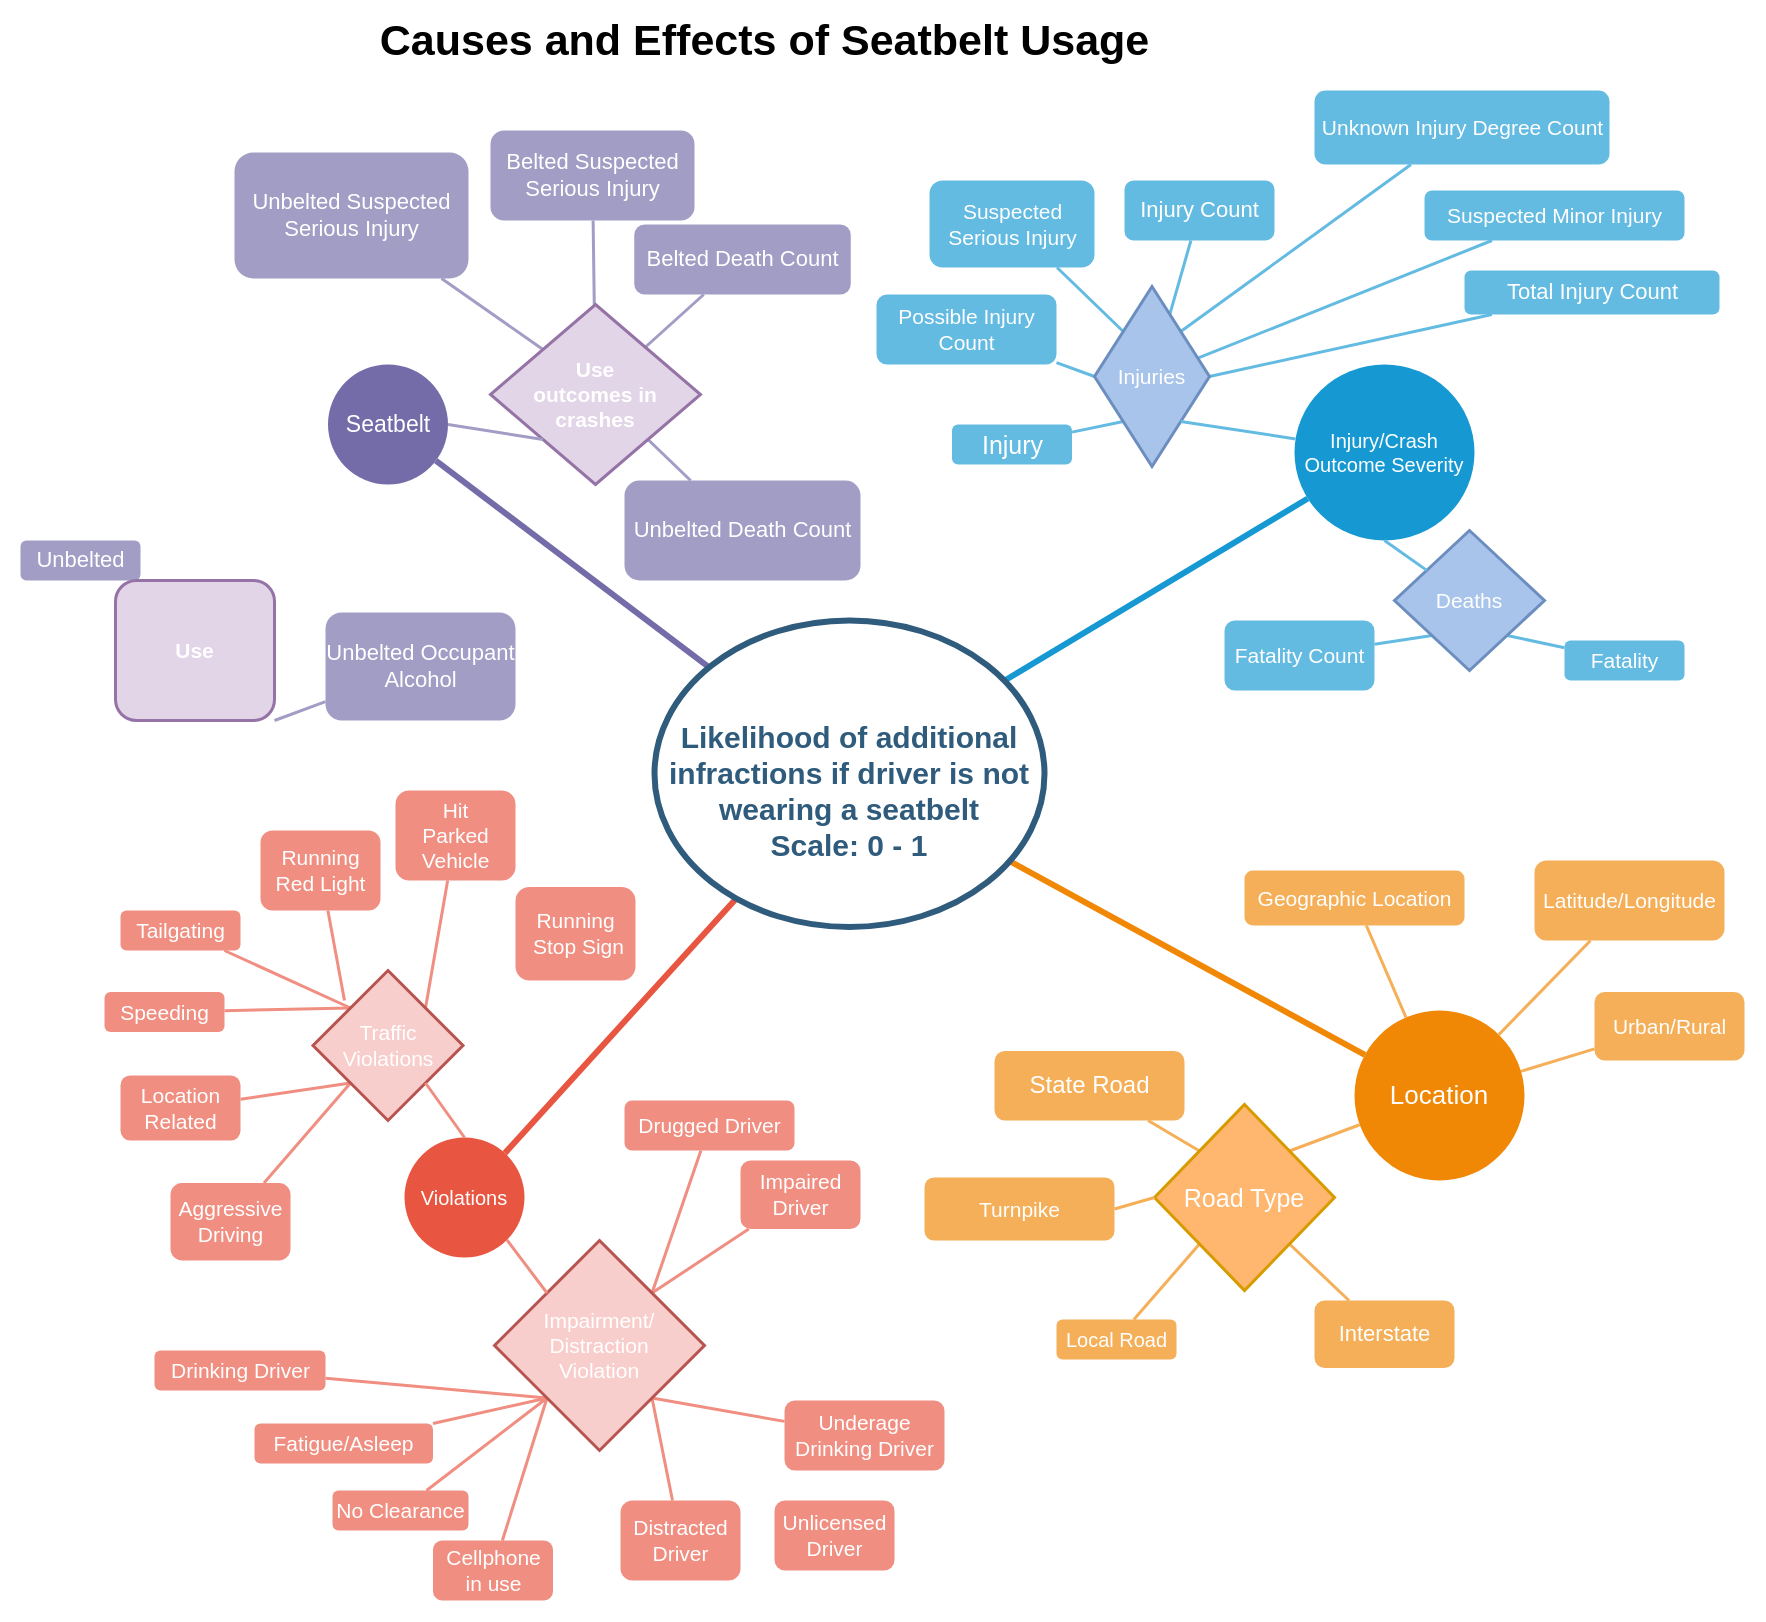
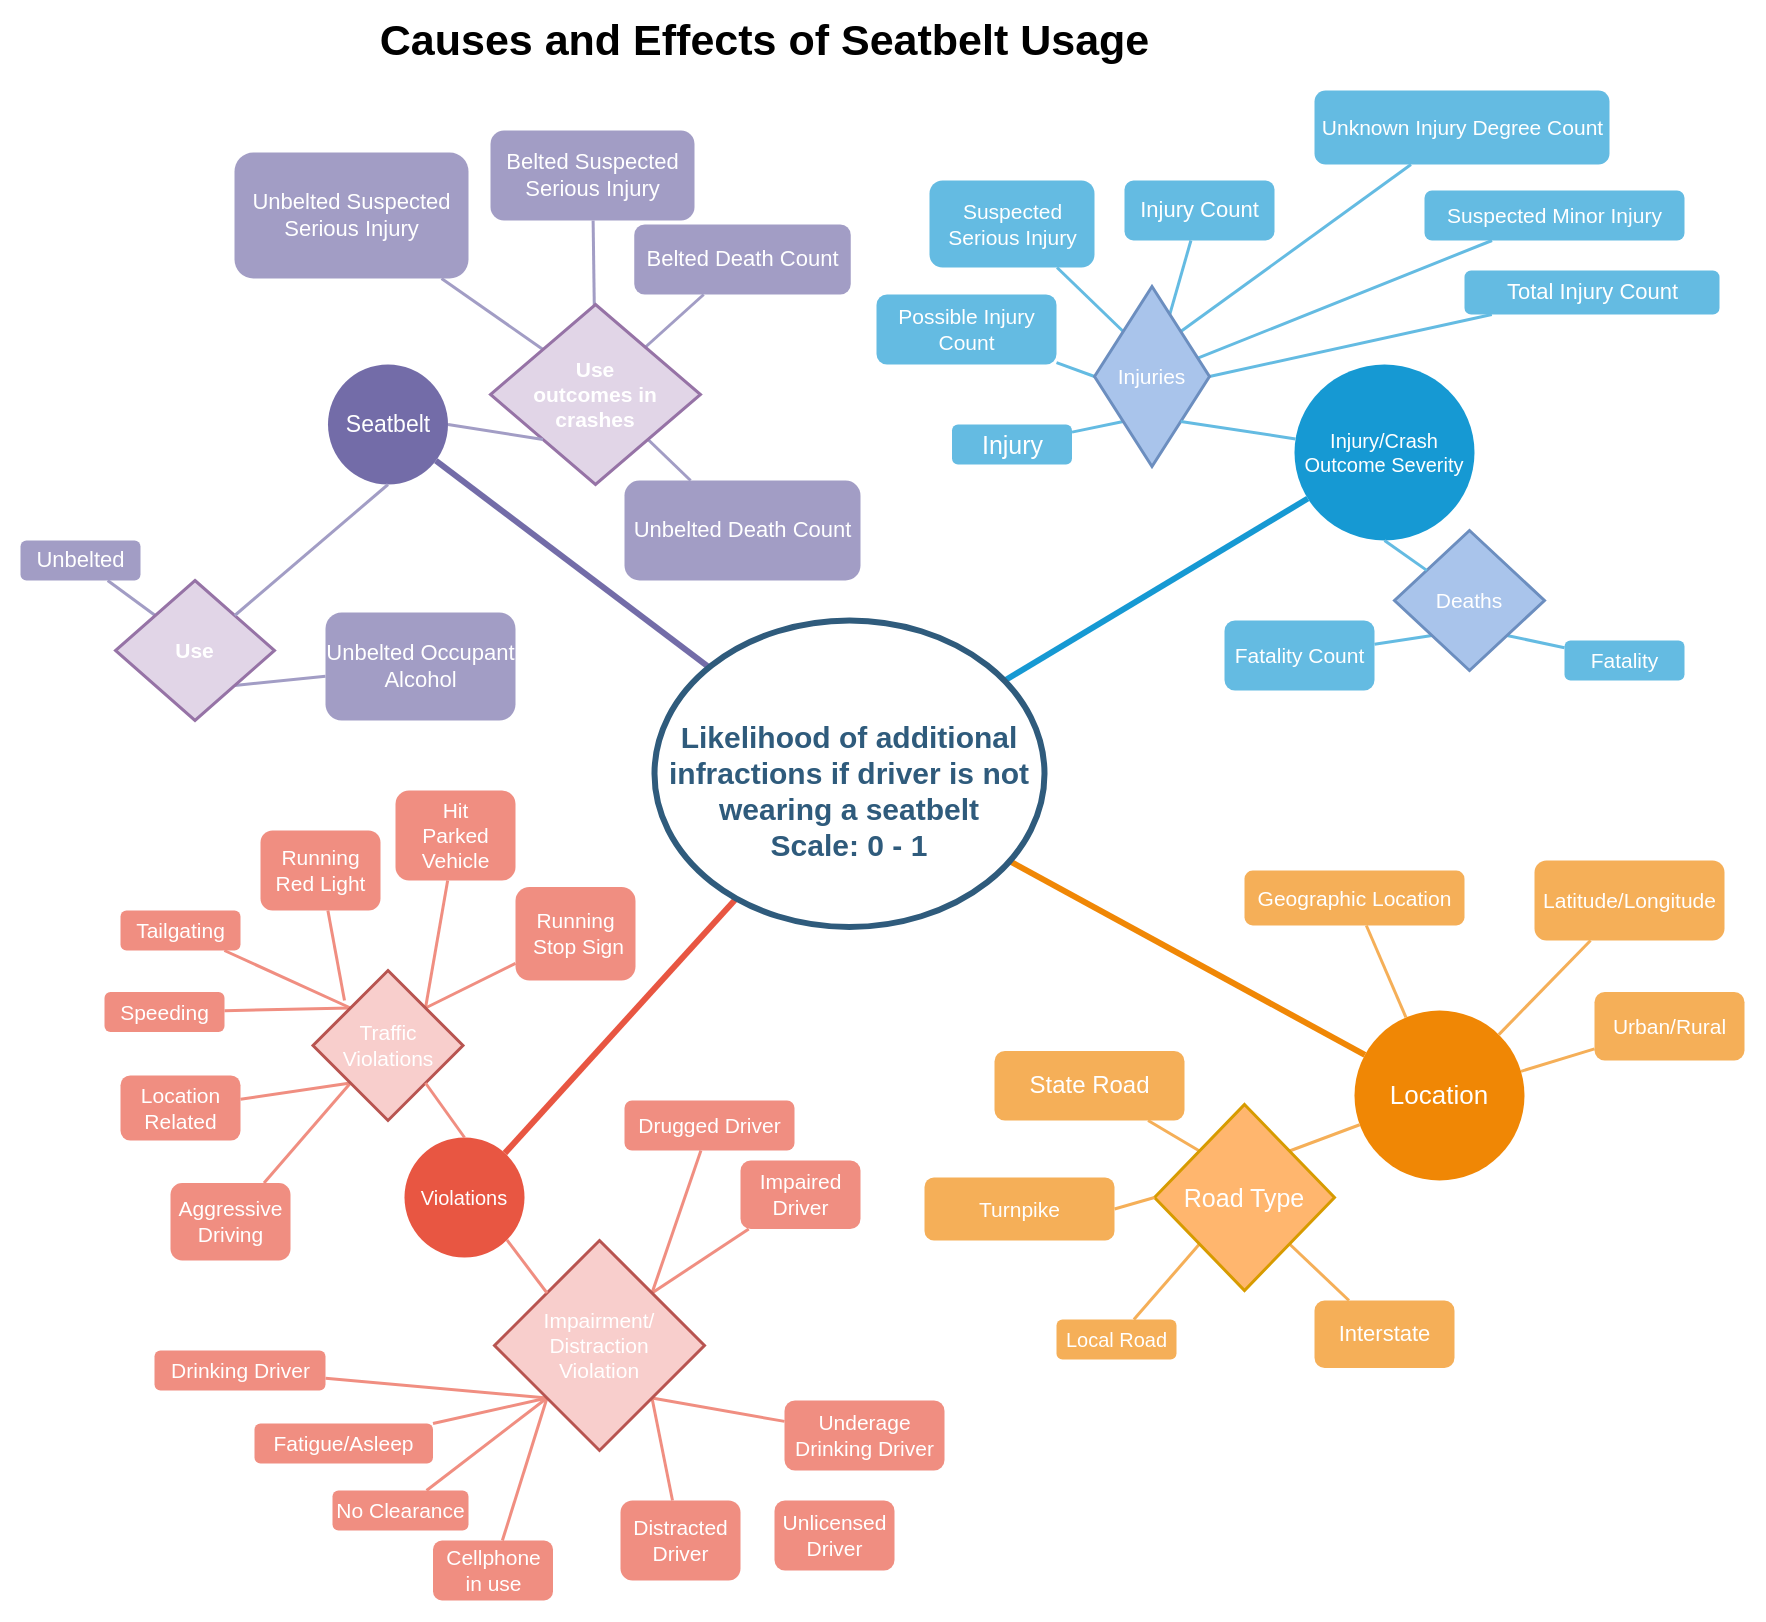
none -> (327, 537)
(195, 651) -> (195, 651)
none -> (471, 985)
